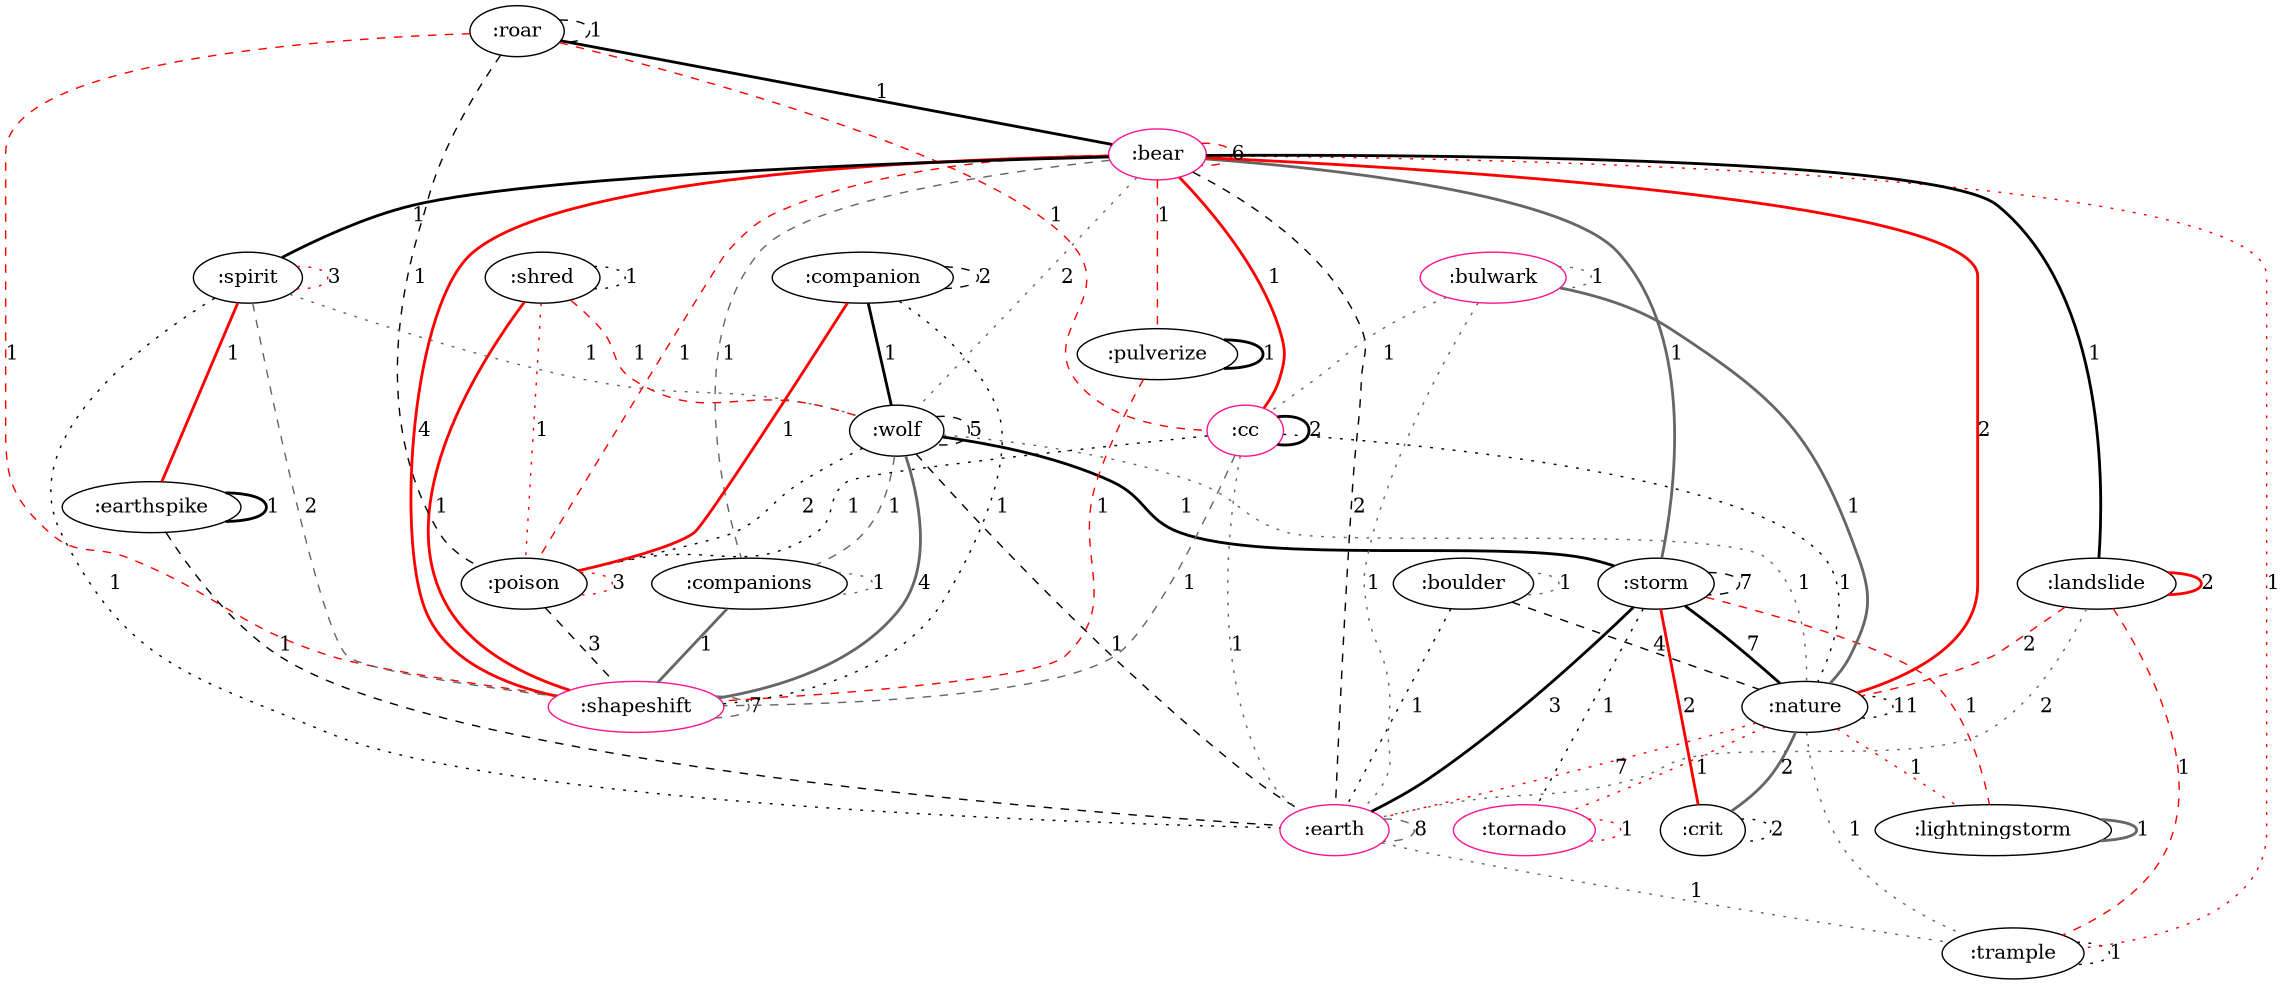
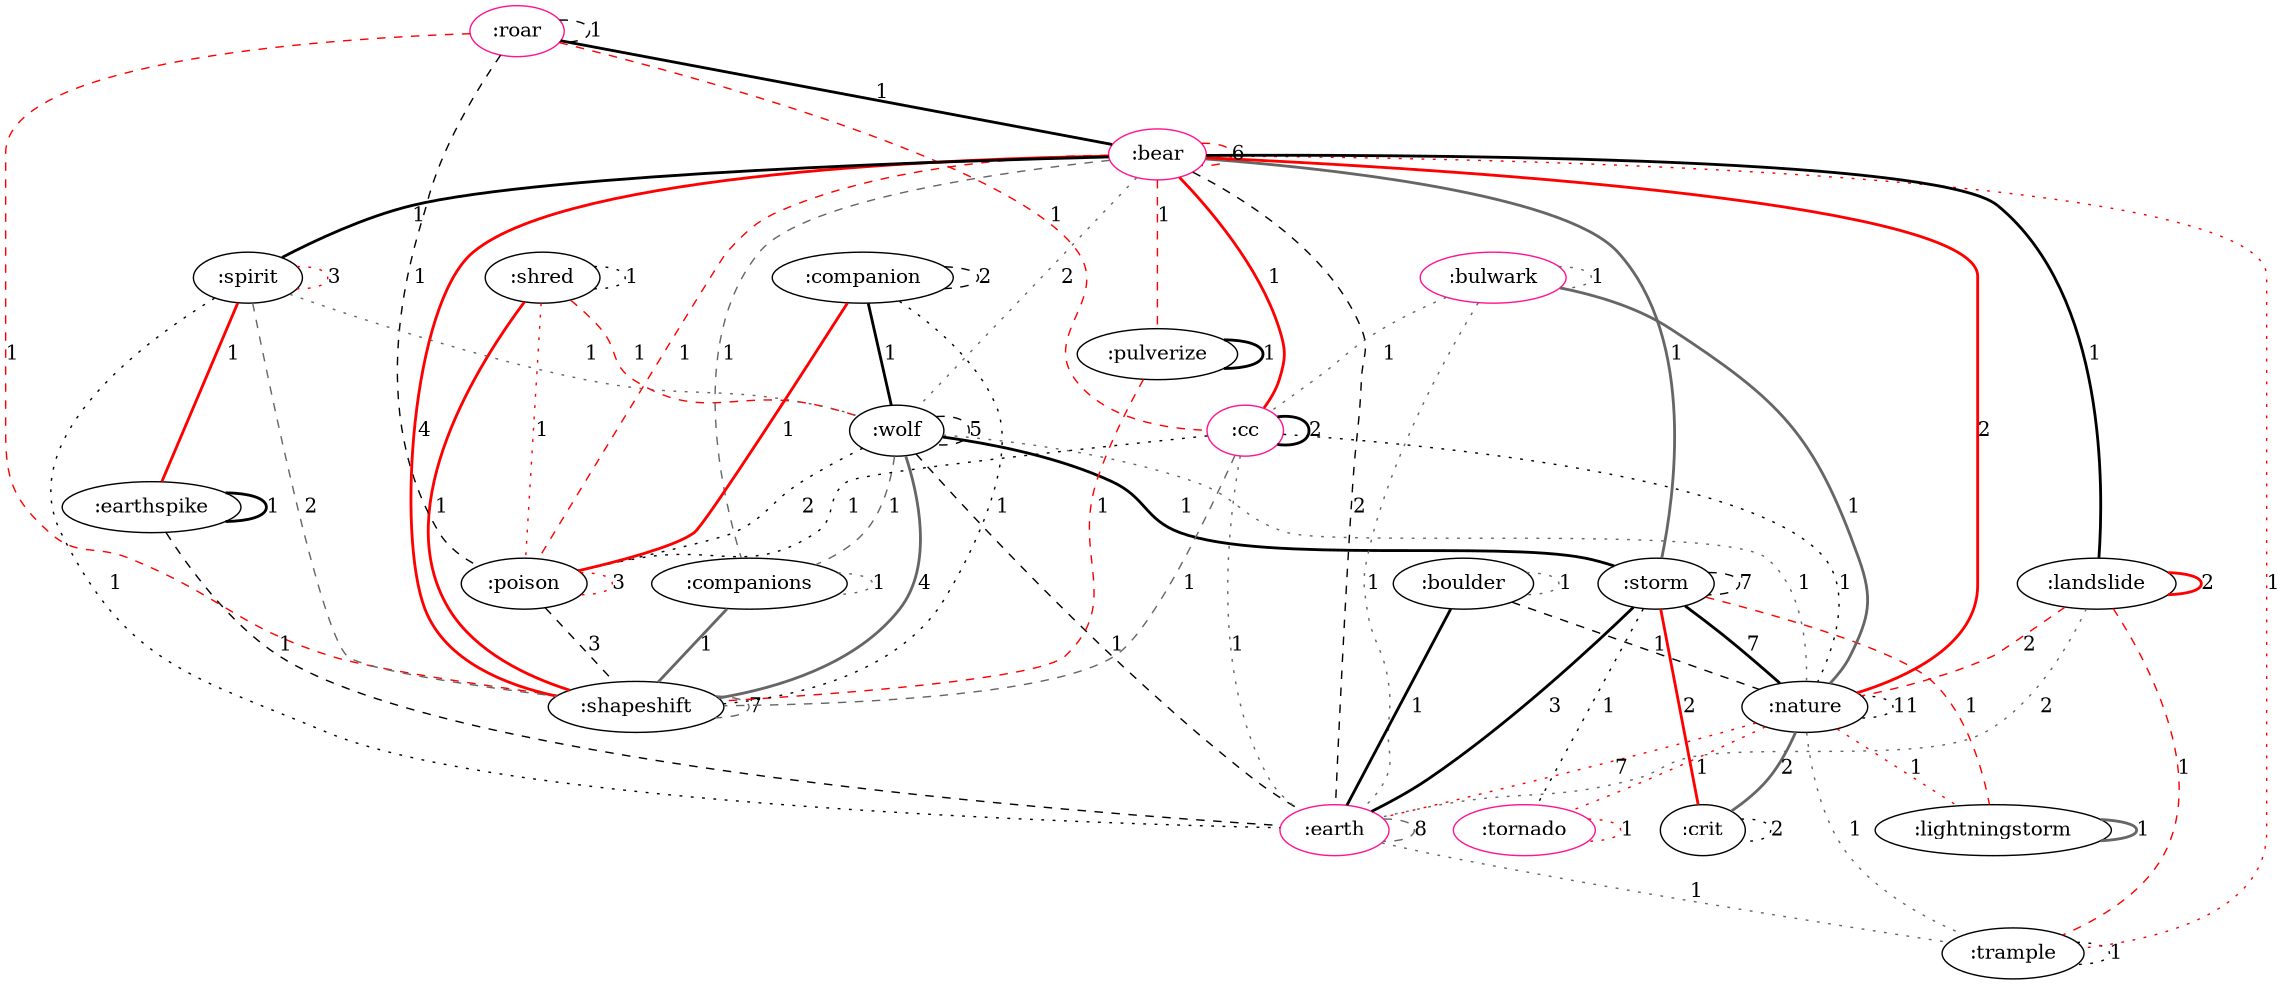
(517, 31) -> (517, 31)
(1660, 645) -> (1660, 645)
(636, 707) -> (636, 707)
(1399, 707) -> (1399, 707)
